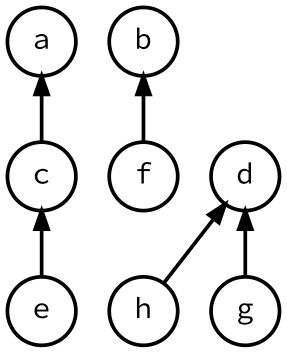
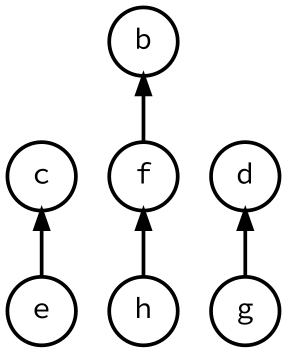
(42, 42) -> none
(188, 251) -> (143, 253)
